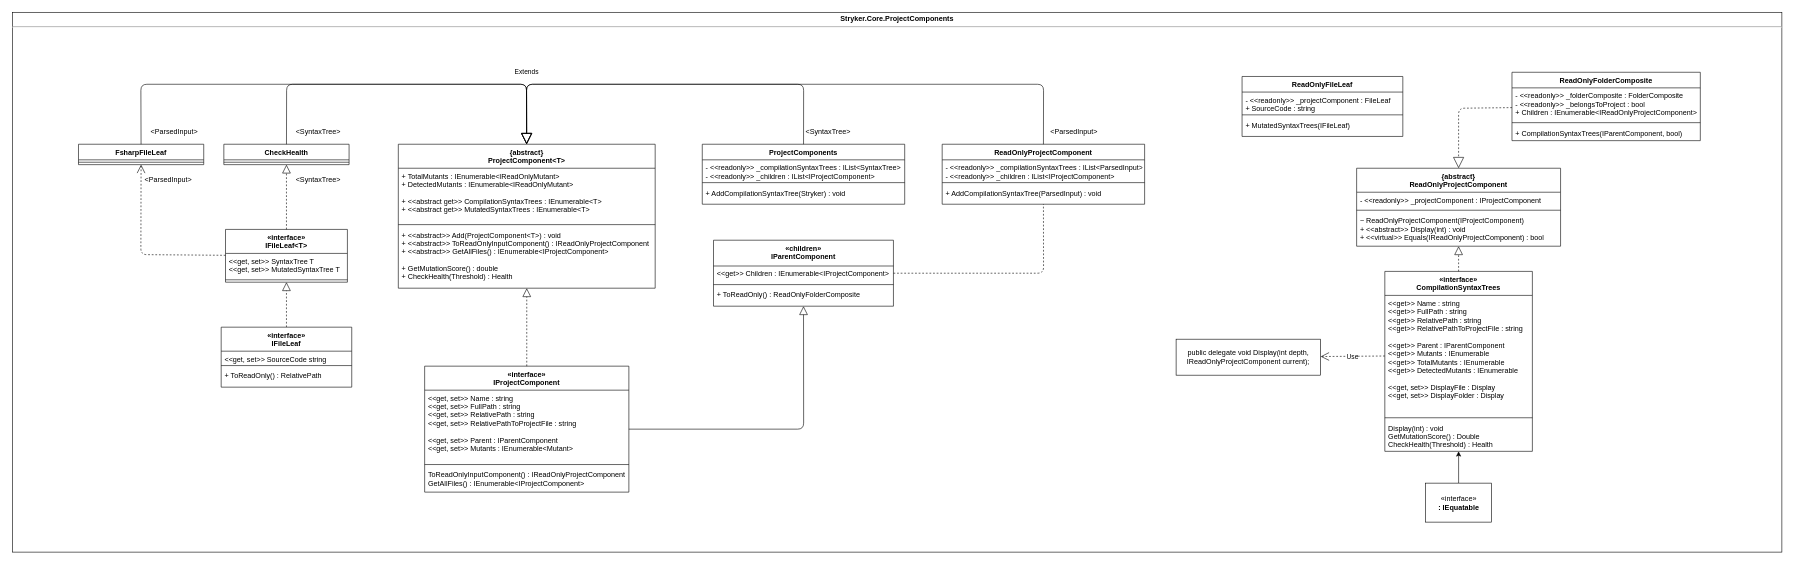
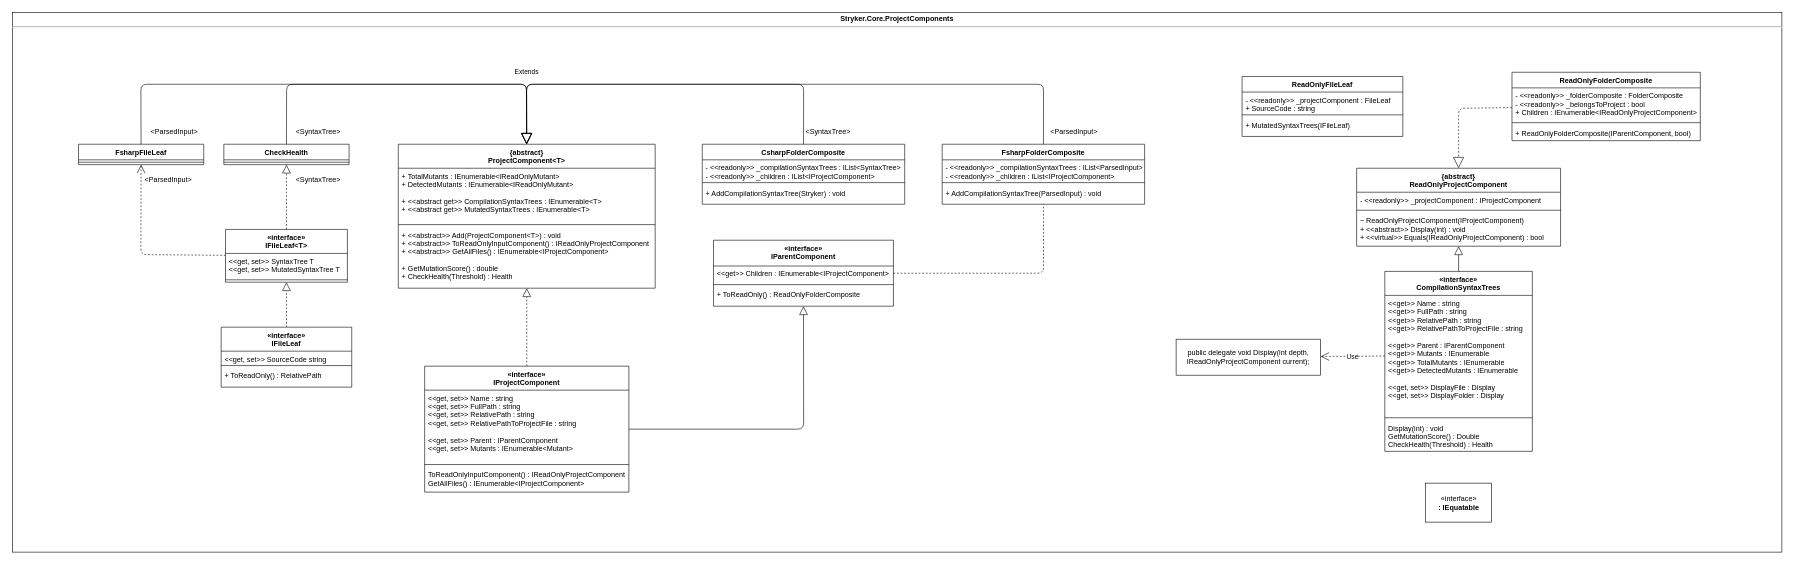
(1606, 133) -> (1608, 133)
(803, 152) -> (803, 152)
(1043, 152) -> (1043, 152)
(803, 248) -> (803, 248)
(1459, 263) -> (1459, 263)
(1459, 470) -> none
